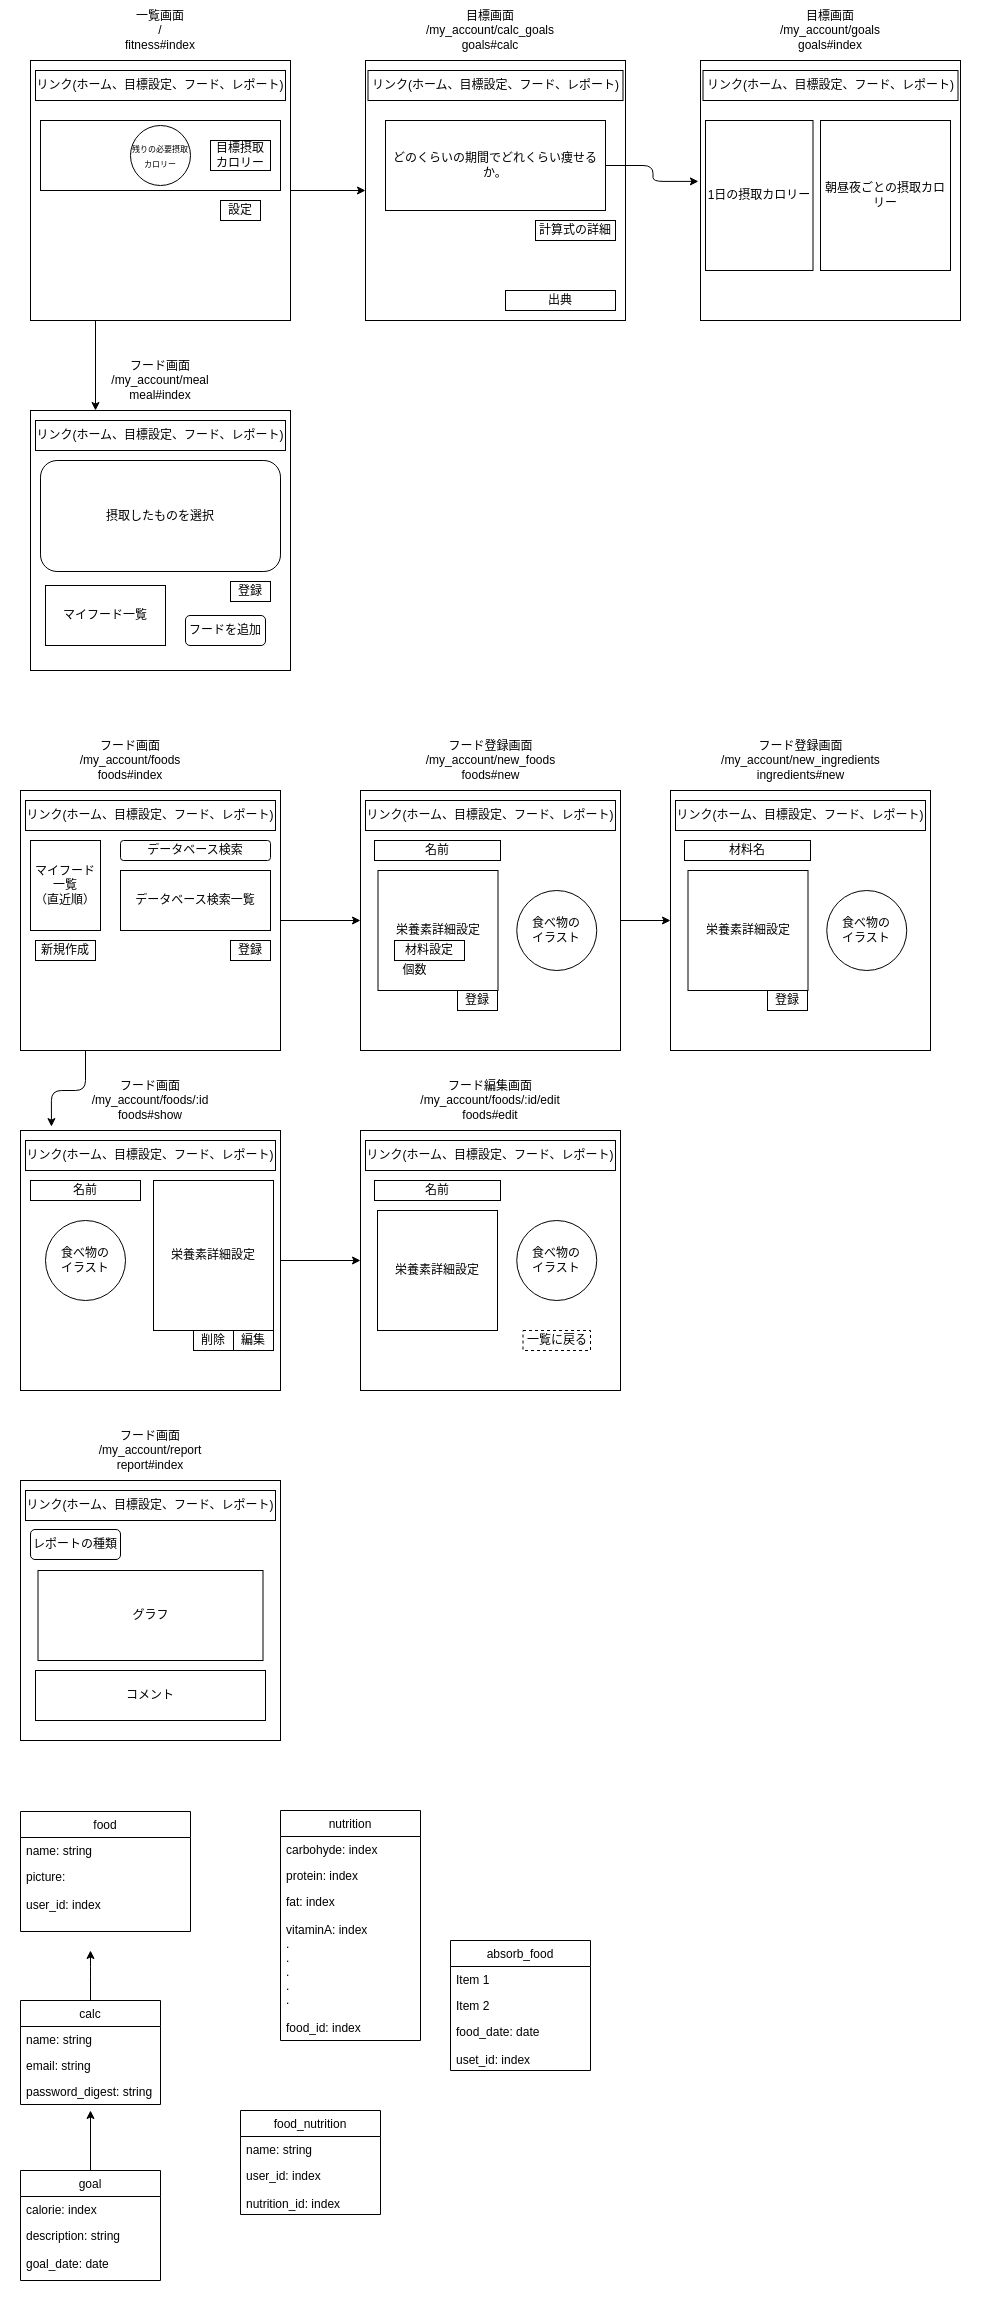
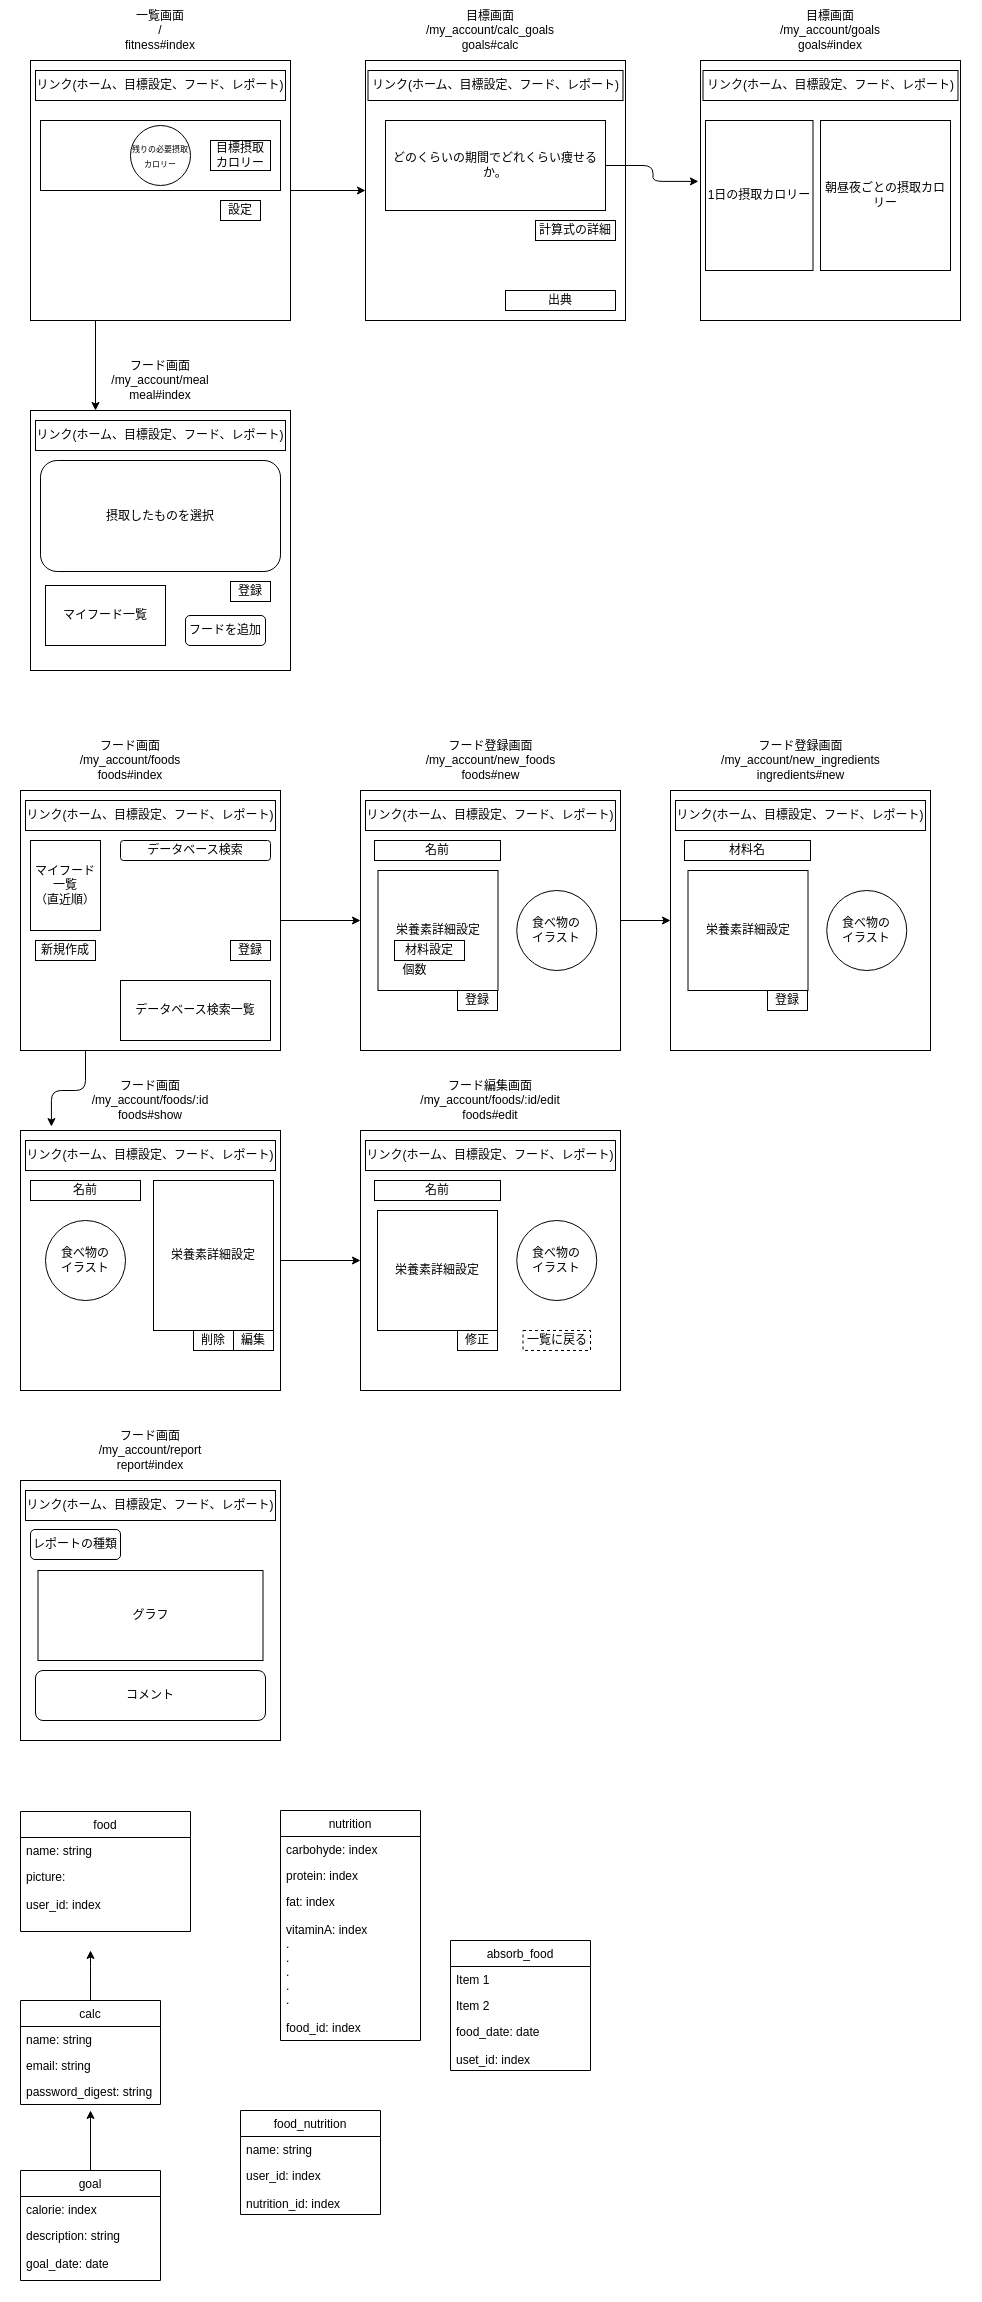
(196, 901) -> (196, 1011)
none -> (478, 1341)
(151, 1696) -> (151, 1696)
